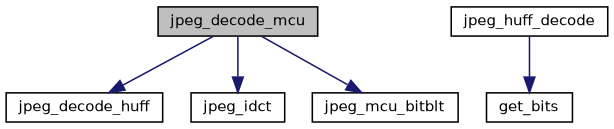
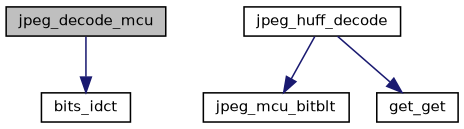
(305, 61) -> (303, 58)
(84, 107) -> none
(238, 107) -> (86, 107)
(529, 107) -> (417, 107)
